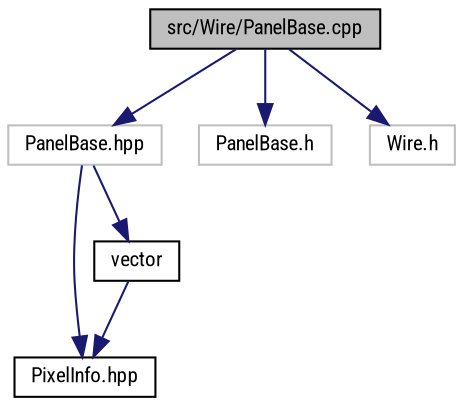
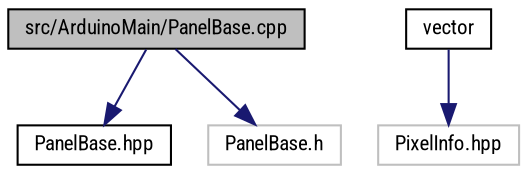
(265, 29) -> (156, 29)
(85, 145) -> (94, 145)
(412, 145) -> none
(106, 194) -> none
(74, 251) -> none
(85, 377) -> (449, 145)
